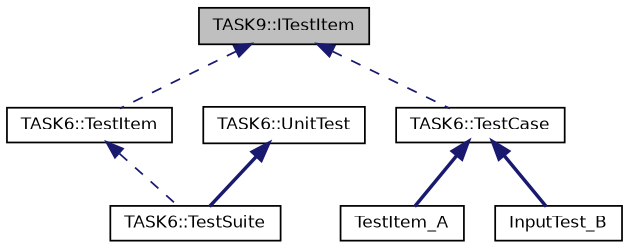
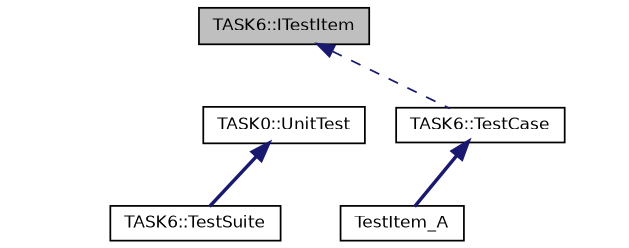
(284, 26) -> (284, 26)
(89, 125) -> none
(284, 125) -> (284, 125)
(559, 223) -> none
